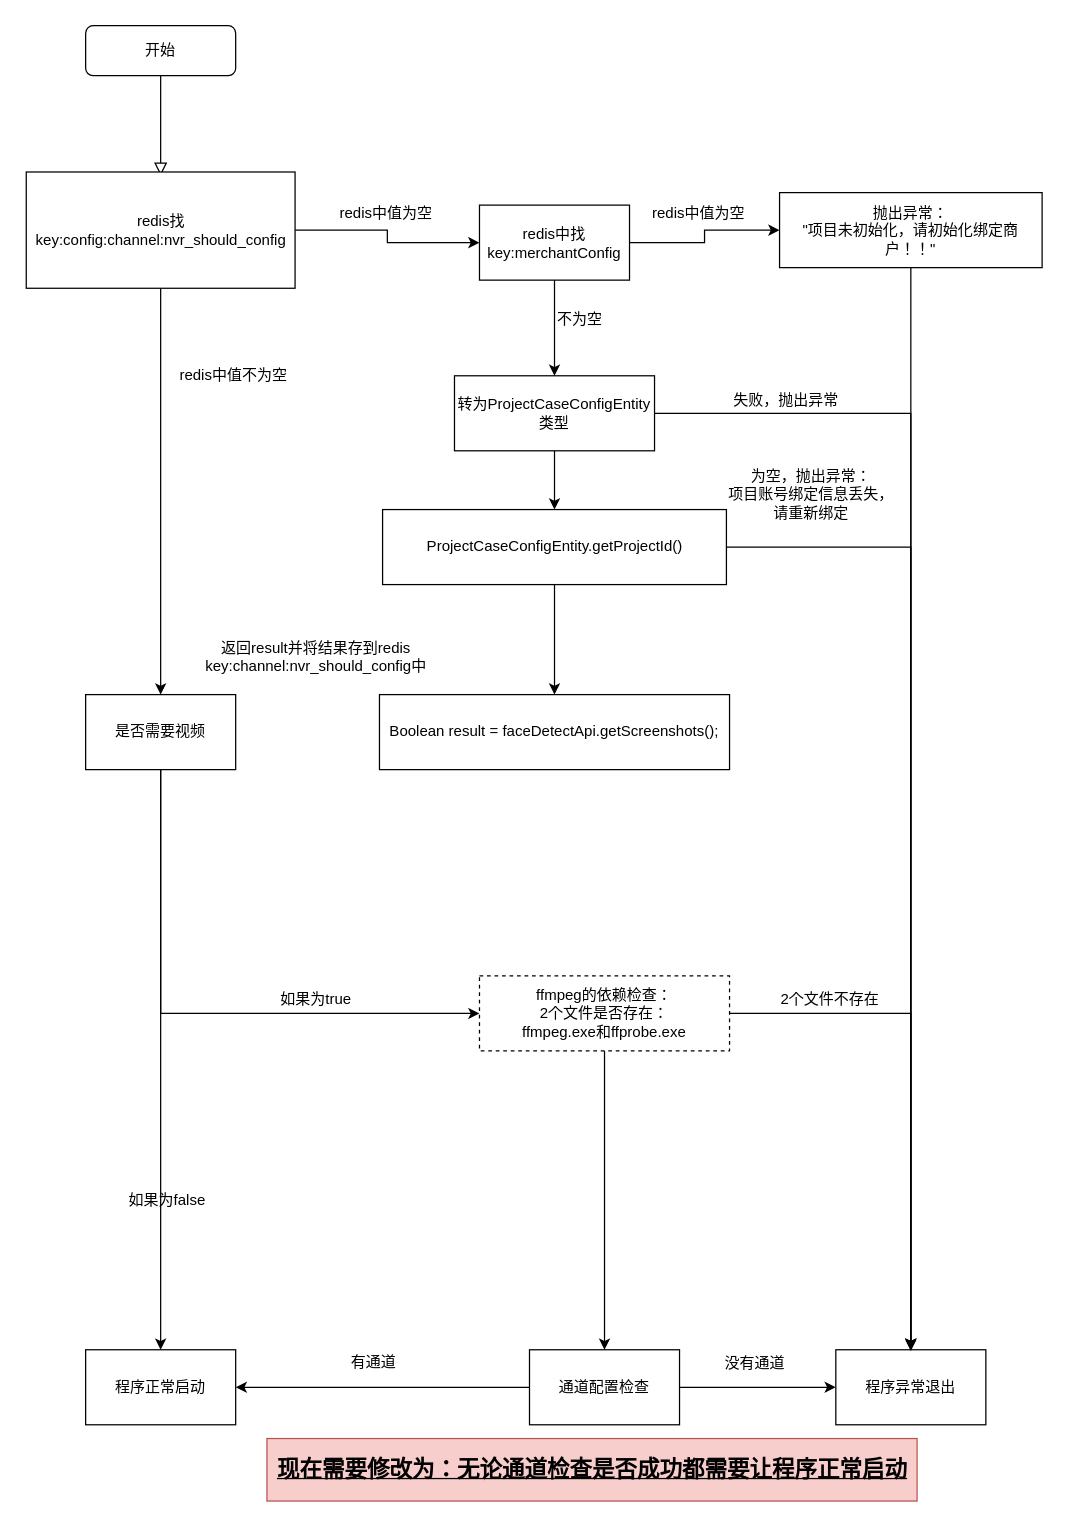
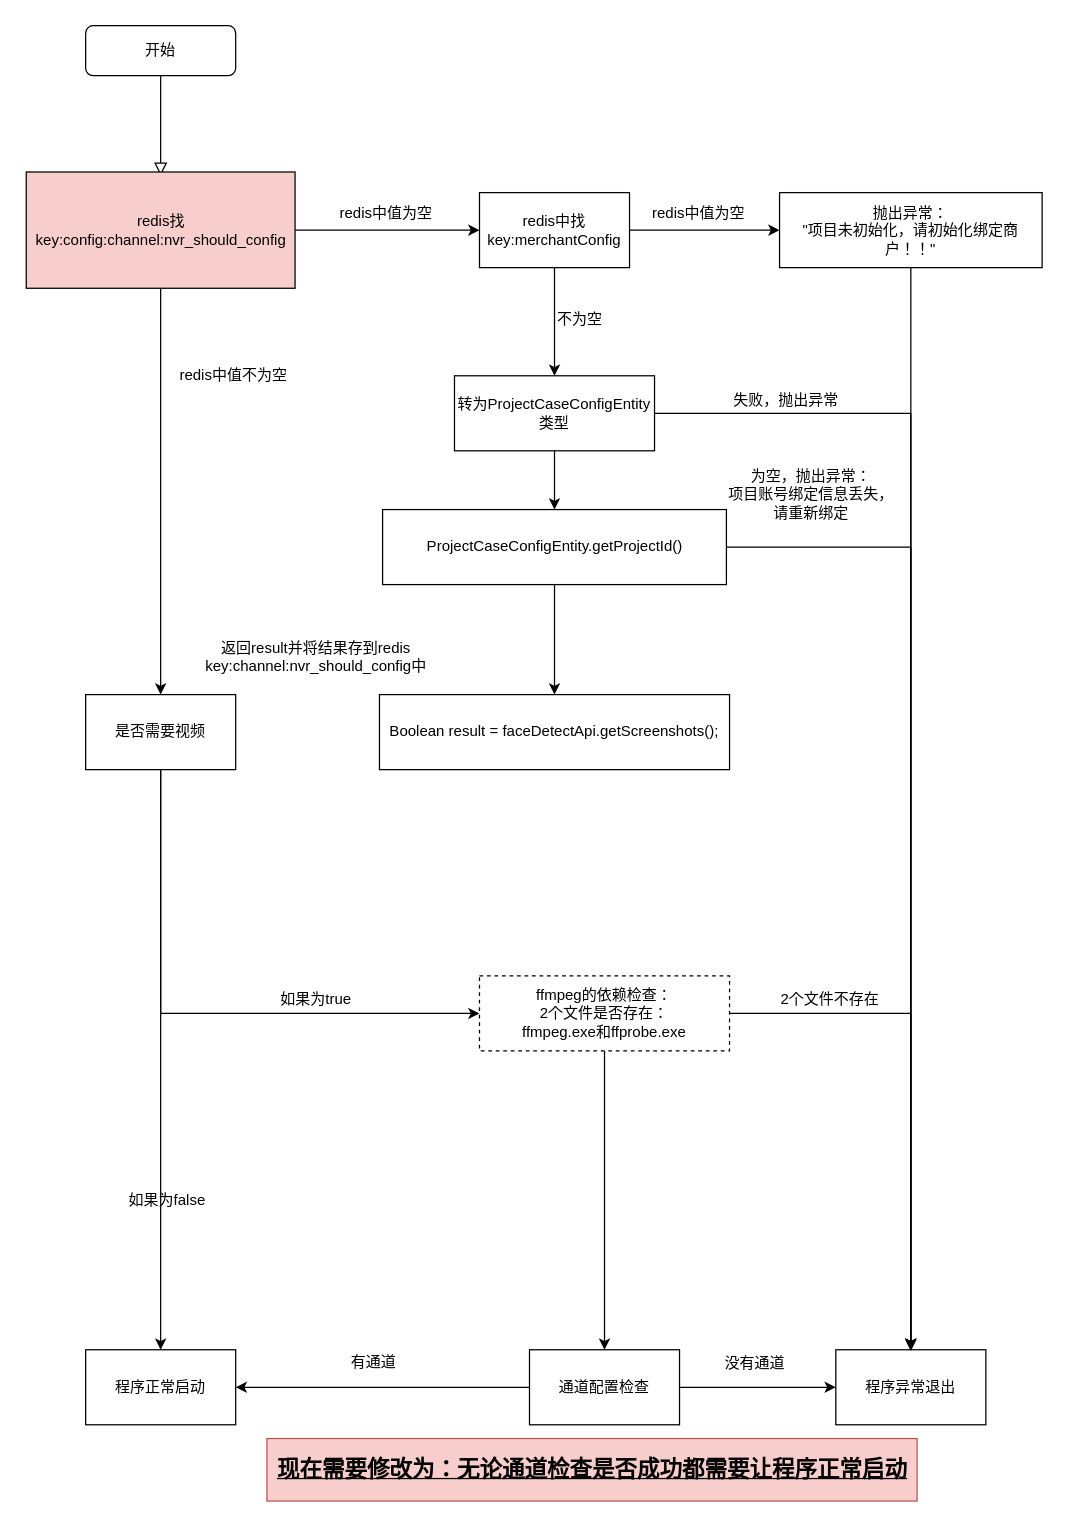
(161, 230) -> (161, 230)
(554, 243) -> (554, 230)
